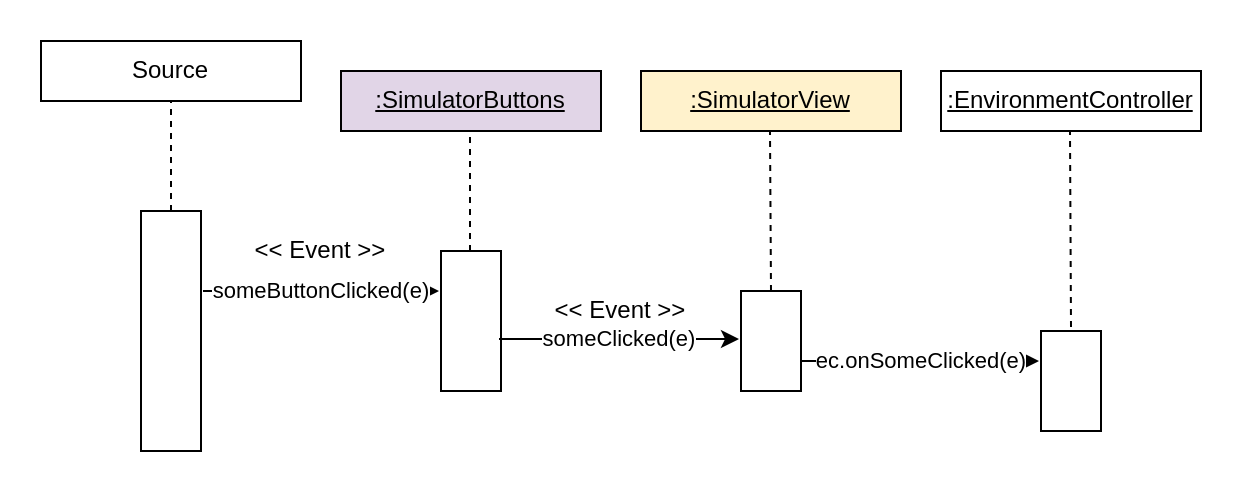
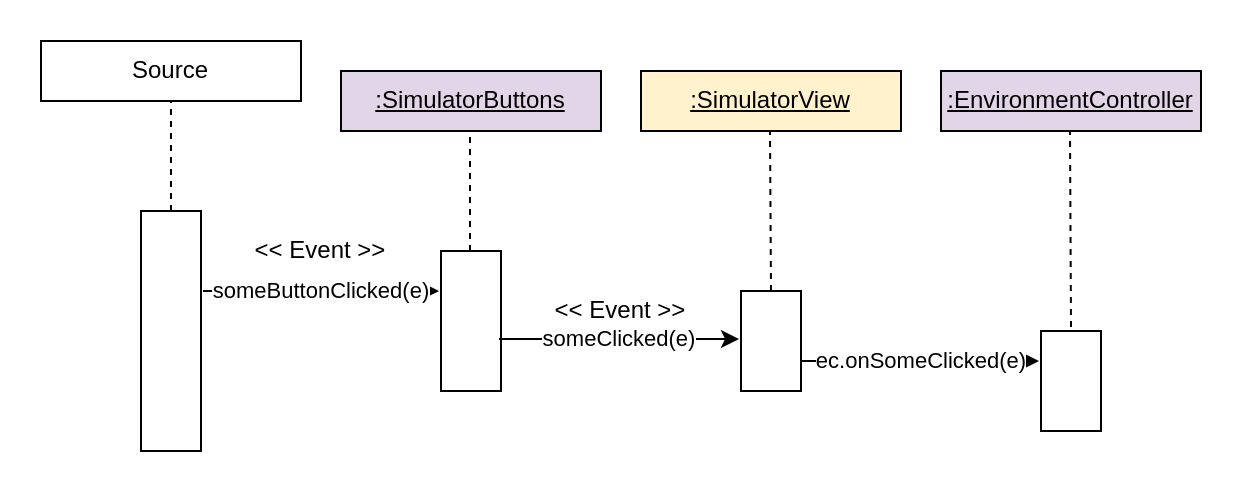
(1071, 101) -> (1071, 101)
